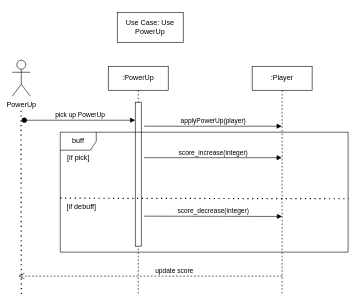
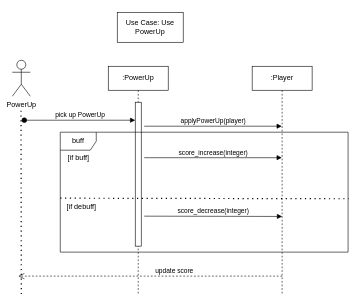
(79, 158) -> (79, 158)
